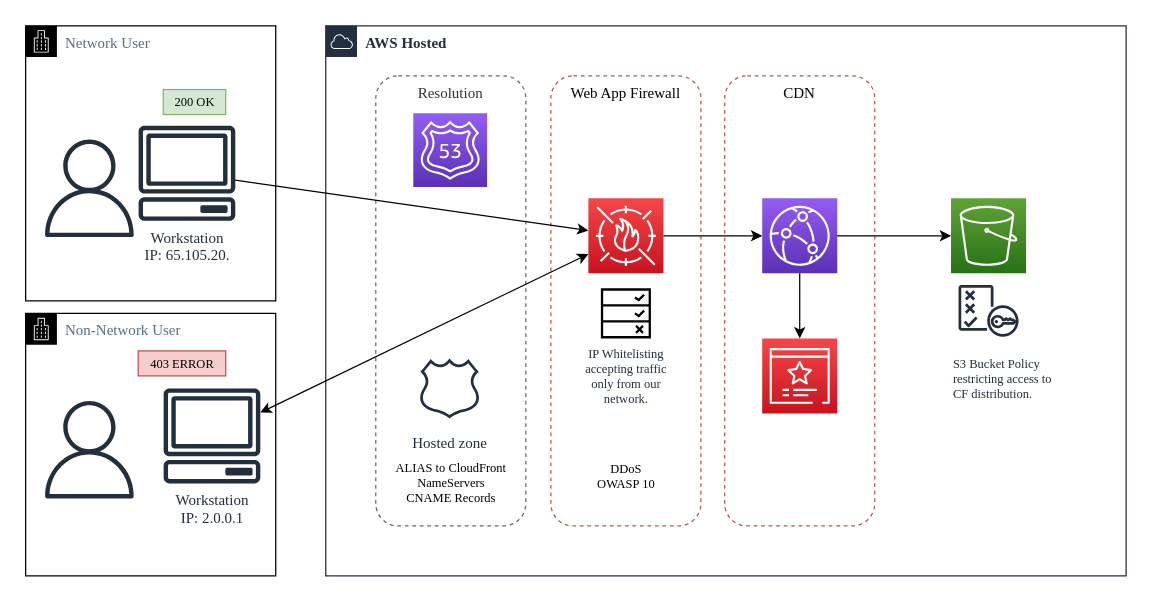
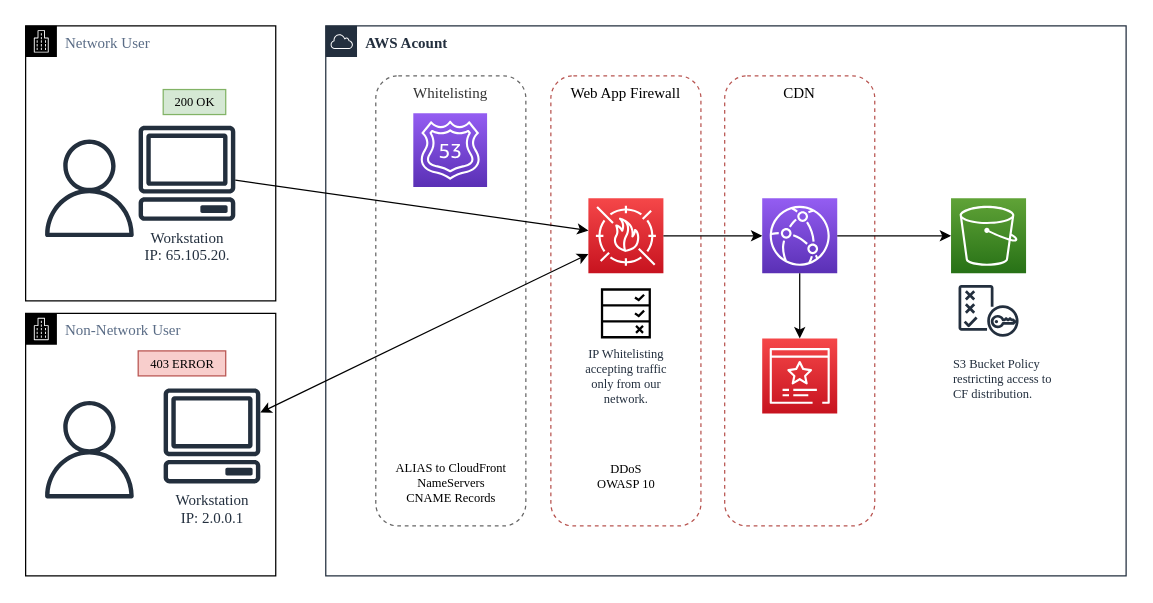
(406, 43) -> (406, 43)
(450, 93) -> (450, 93)
(449, 388) -> none
